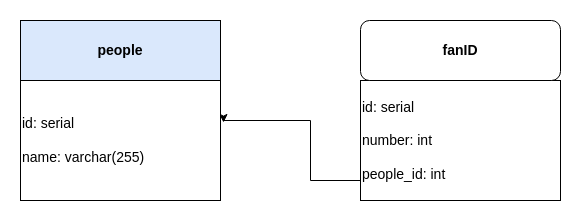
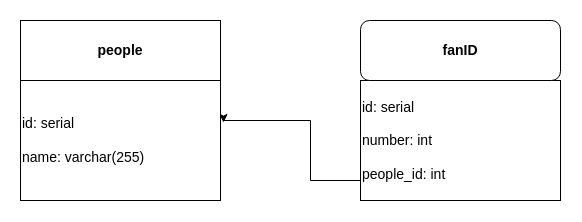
(121, 51) -> (121, 51)
